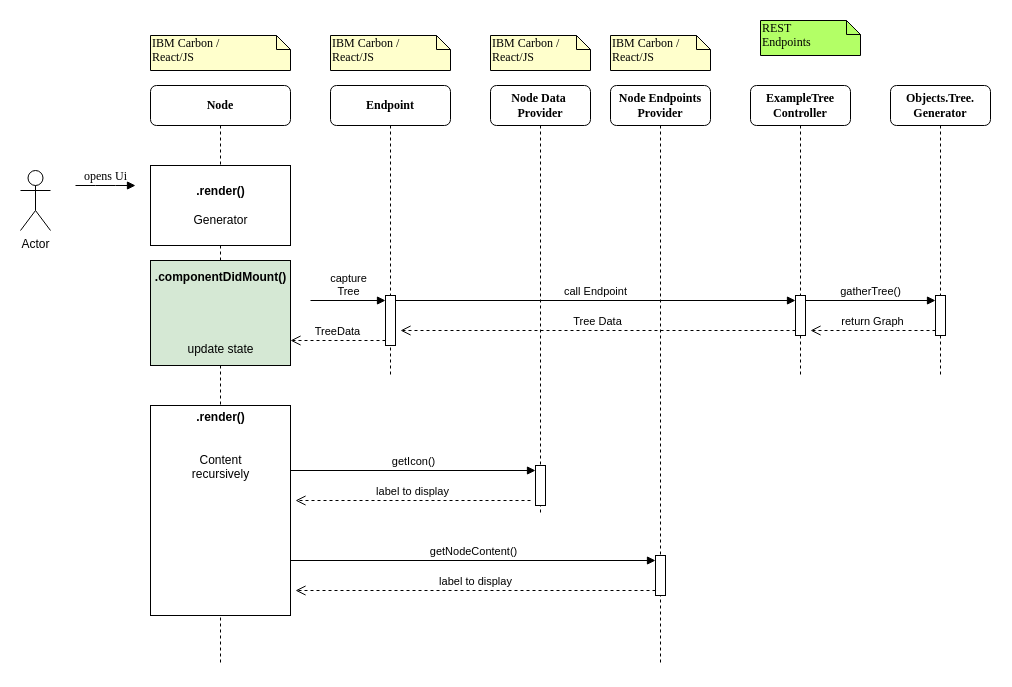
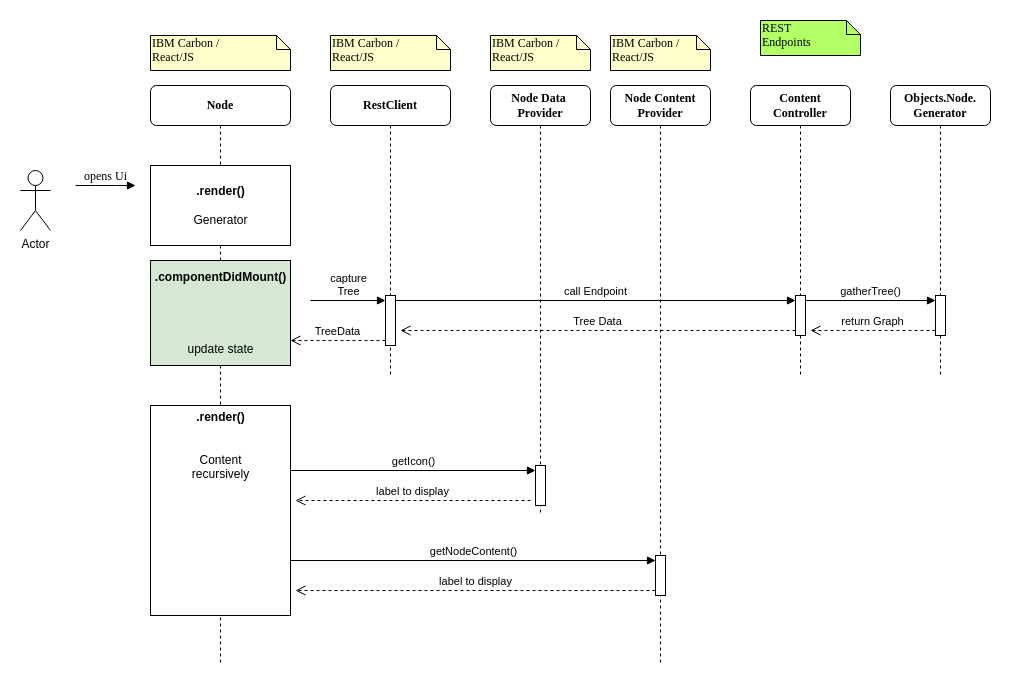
(391, 106) -> (391, 106)
(661, 106) -> (661, 106)
(801, 106) -> (801, 106)
(941, 106) -> (941, 106)
